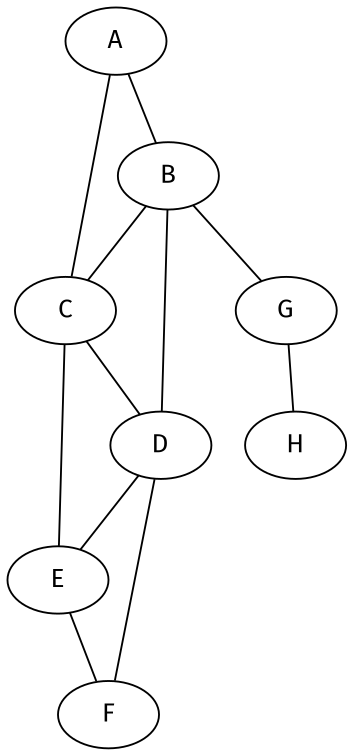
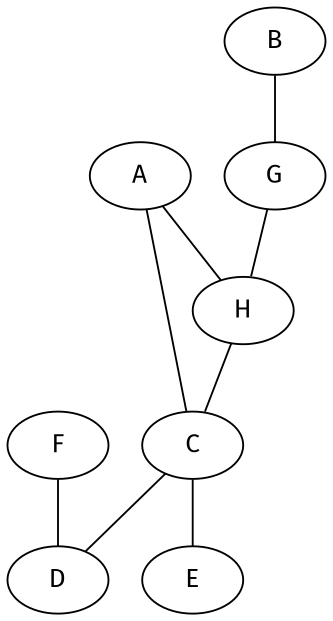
(142, 109) -> (192, 243)
(117, 243) -> (218, 378)
(165, 311) -> none
(109, 513) -> none
(83, 647) -> none
